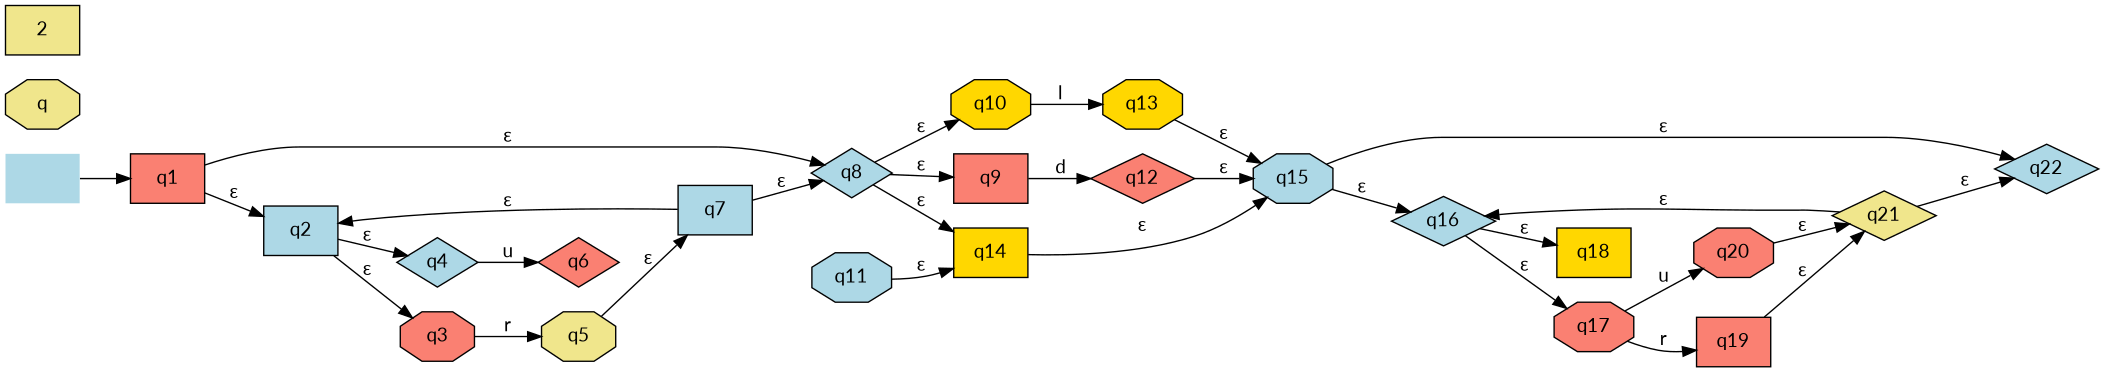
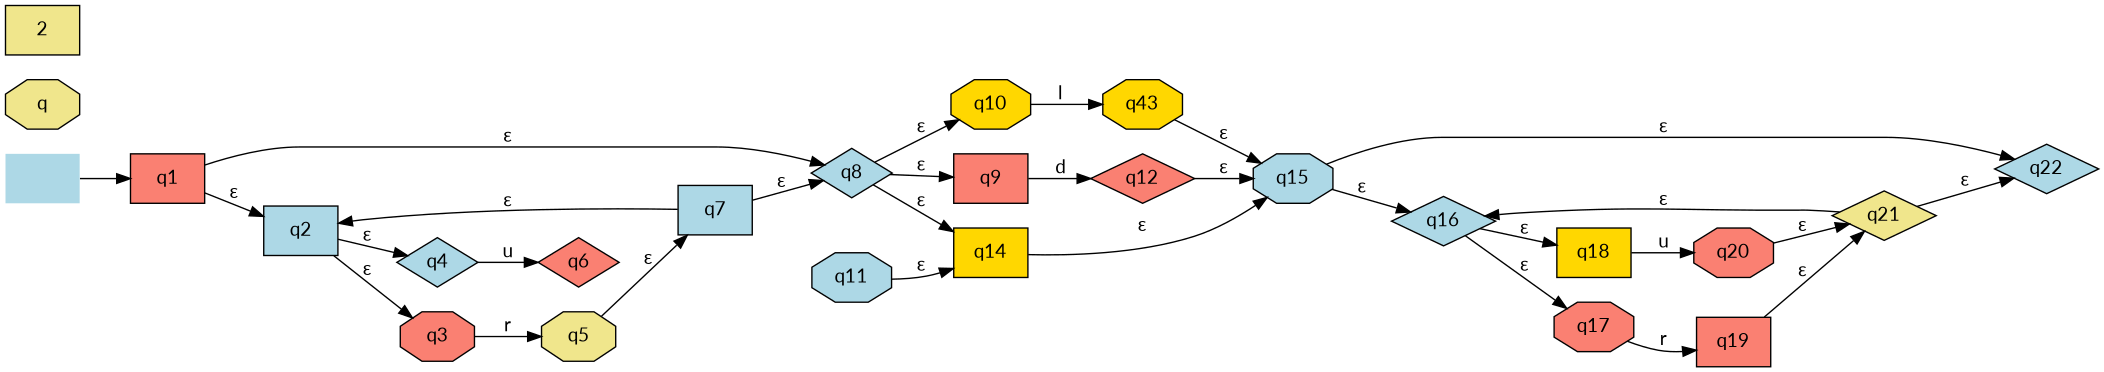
(1143, 104) -> (1143, 104)
(1658, 293) -> (1656, 253)
